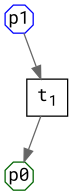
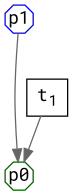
(30, 50) -> (15, 91)
